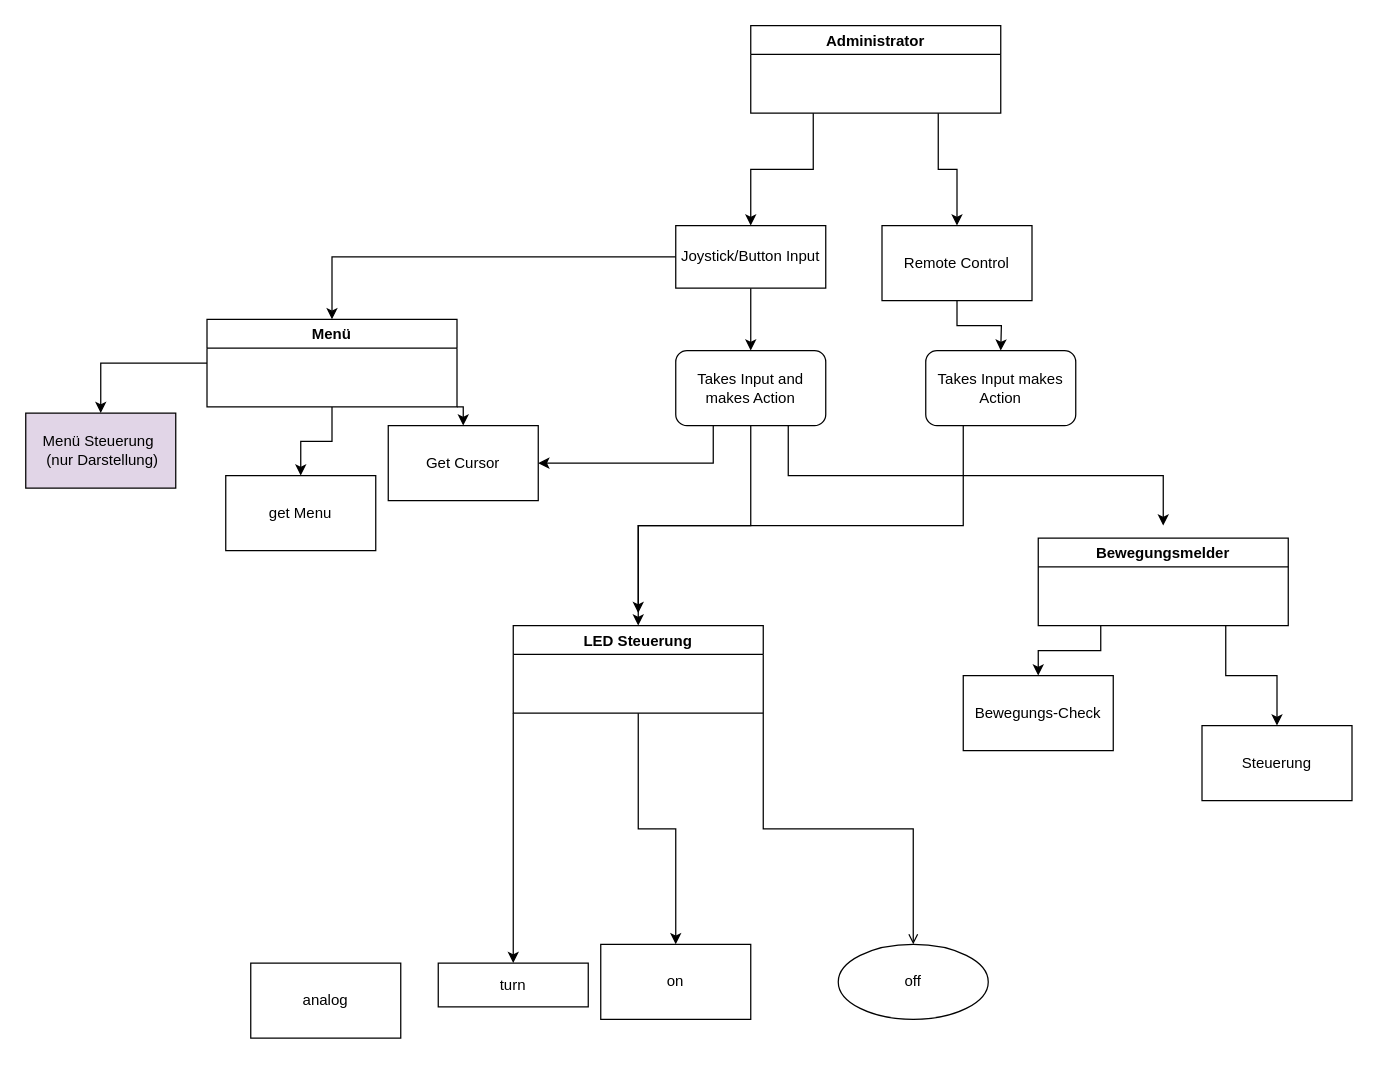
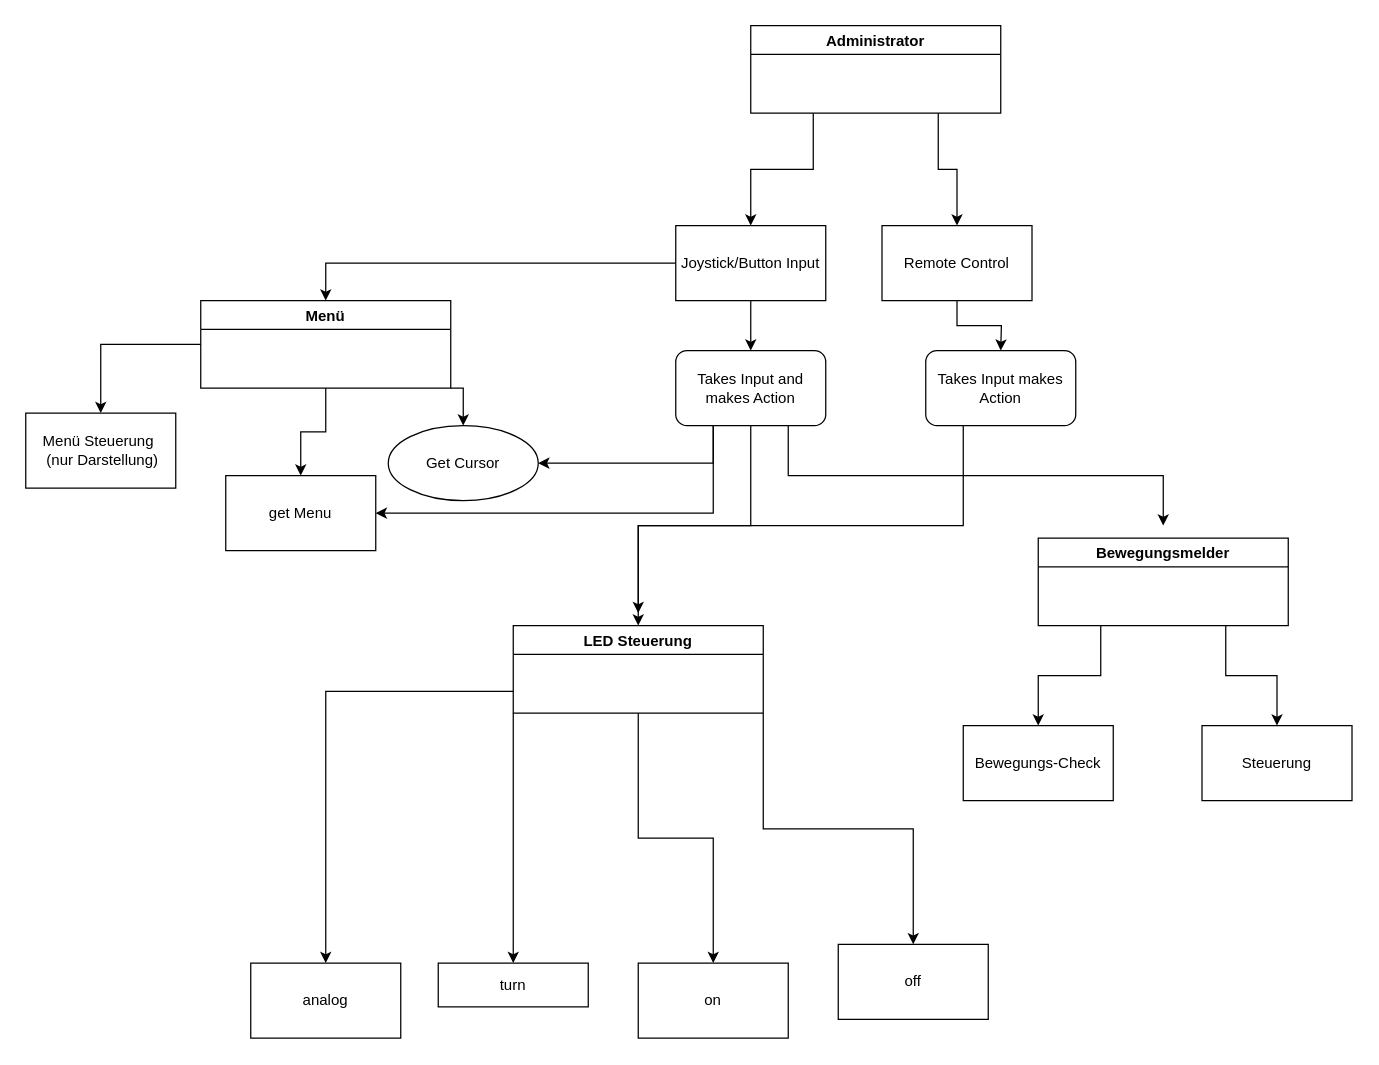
(751, 257) -> (751, 263)
(332, 363) -> (326, 344)
(101, 451) -> (101, 451)
(463, 463) -> (463, 463)
none -> (573, 513)
(1038, 713) -> (1038, 763)
none -> (326, 730)
(913, 936) -> (913, 934)
(676, 982) -> (713, 1001)
(913, 982) -> (913, 982)
